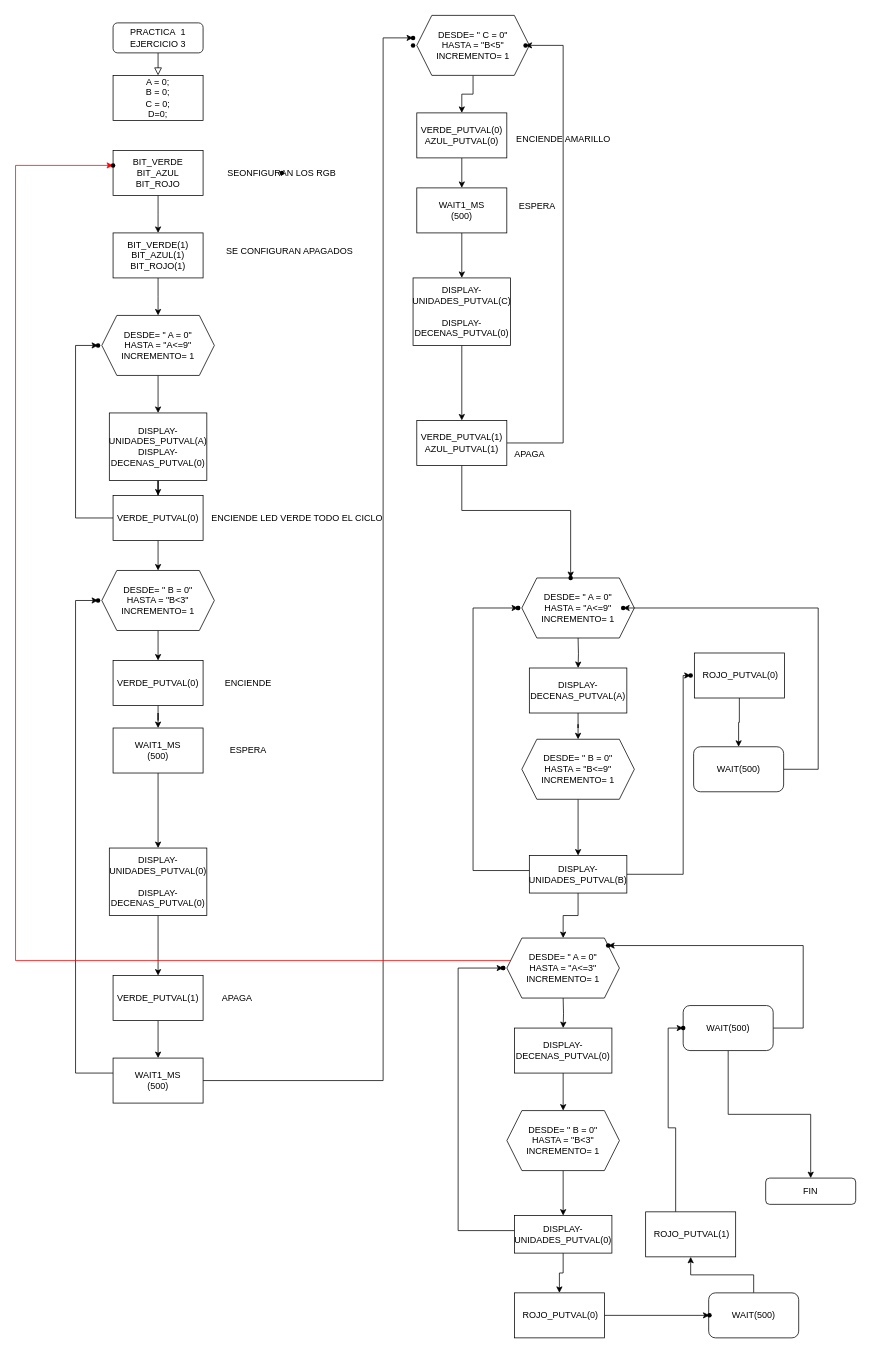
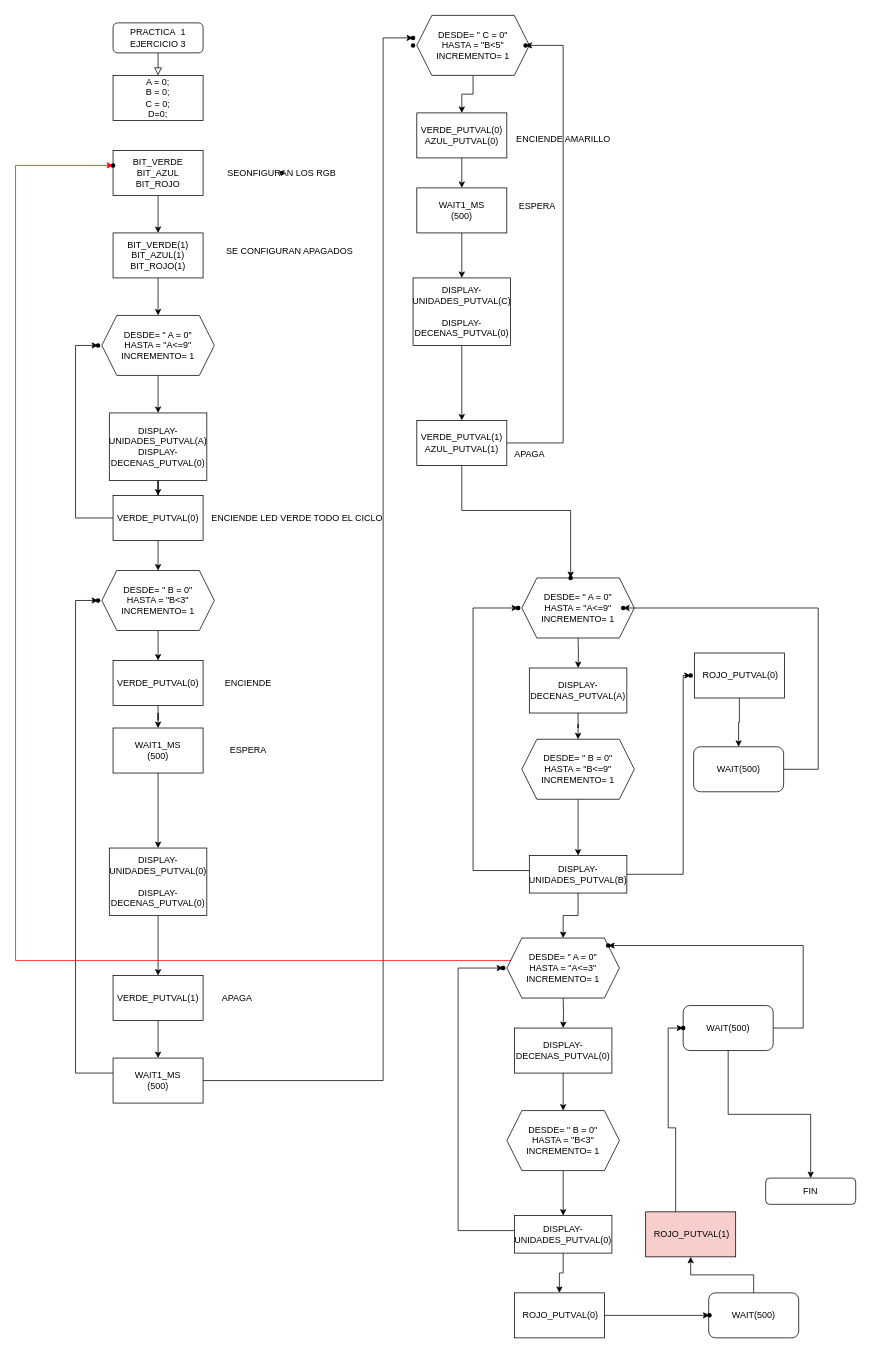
(690, 1234) -> (690, 1234)
